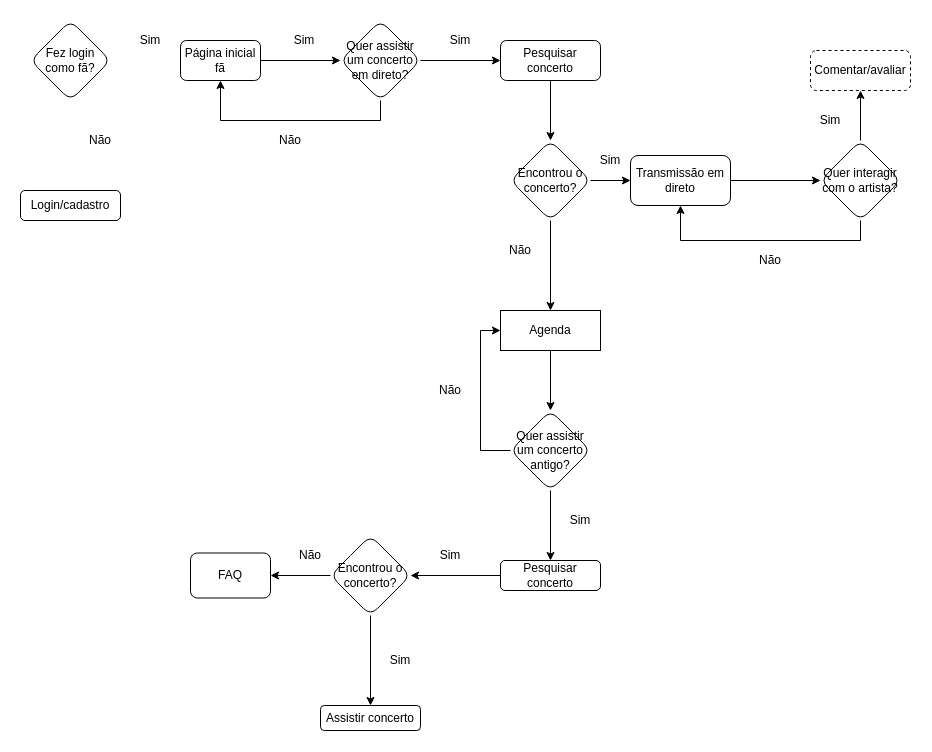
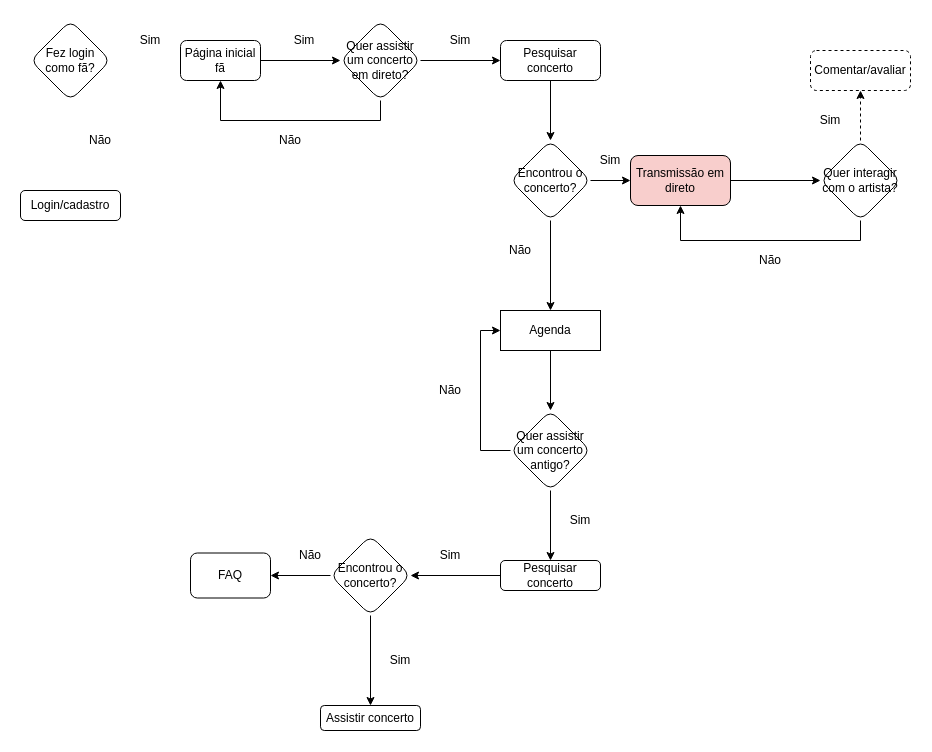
(861, 118) -> (861, 118)
(681, 181) -> (681, 181)
